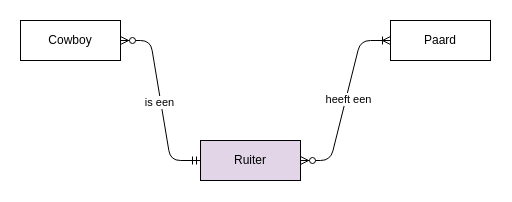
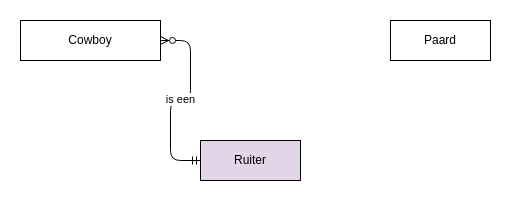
(71, 41) -> (91, 41)
(345, 101) -> none
